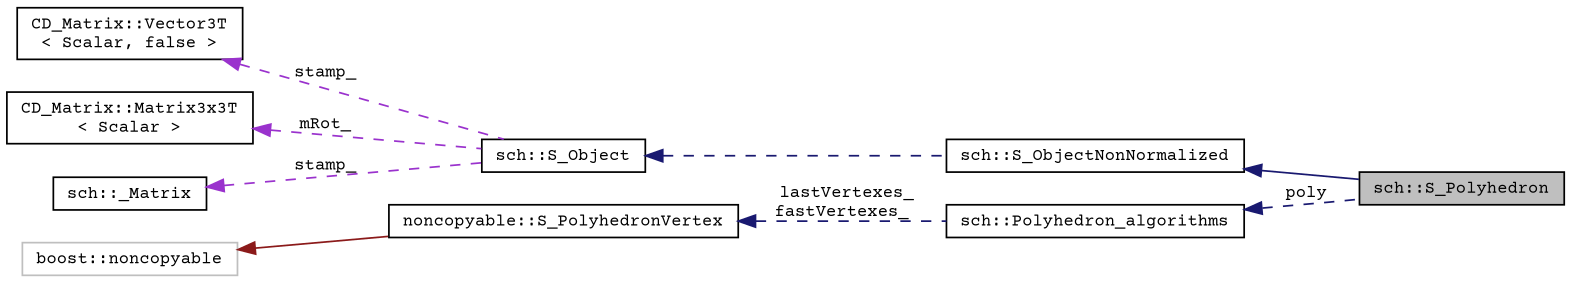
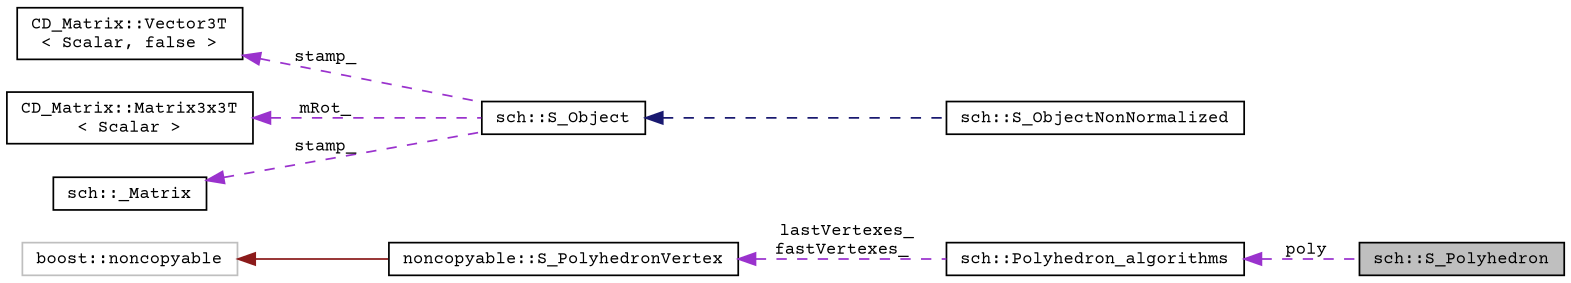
(1310, 175) -> none
(1311, 204) -> (1310, 259)
(851, 221) -> (851, 259)
